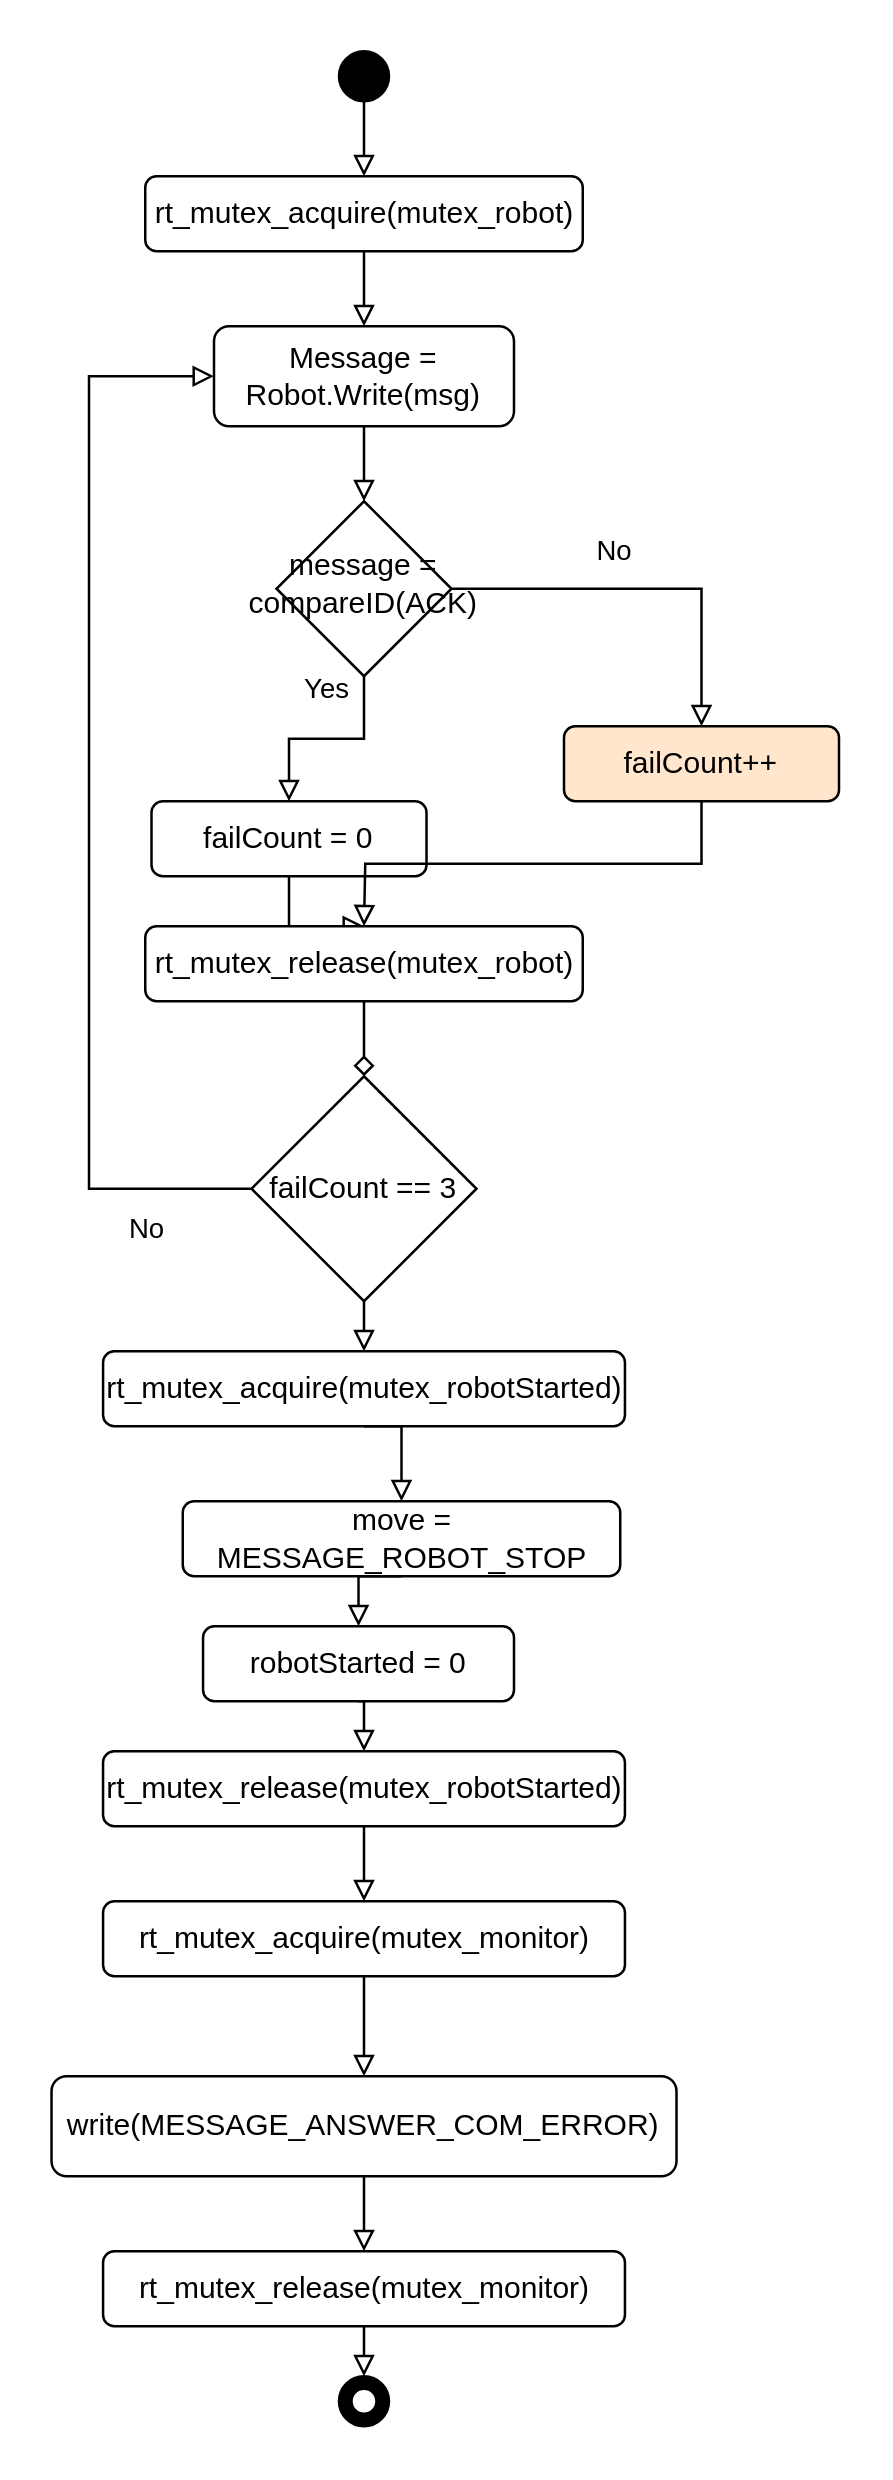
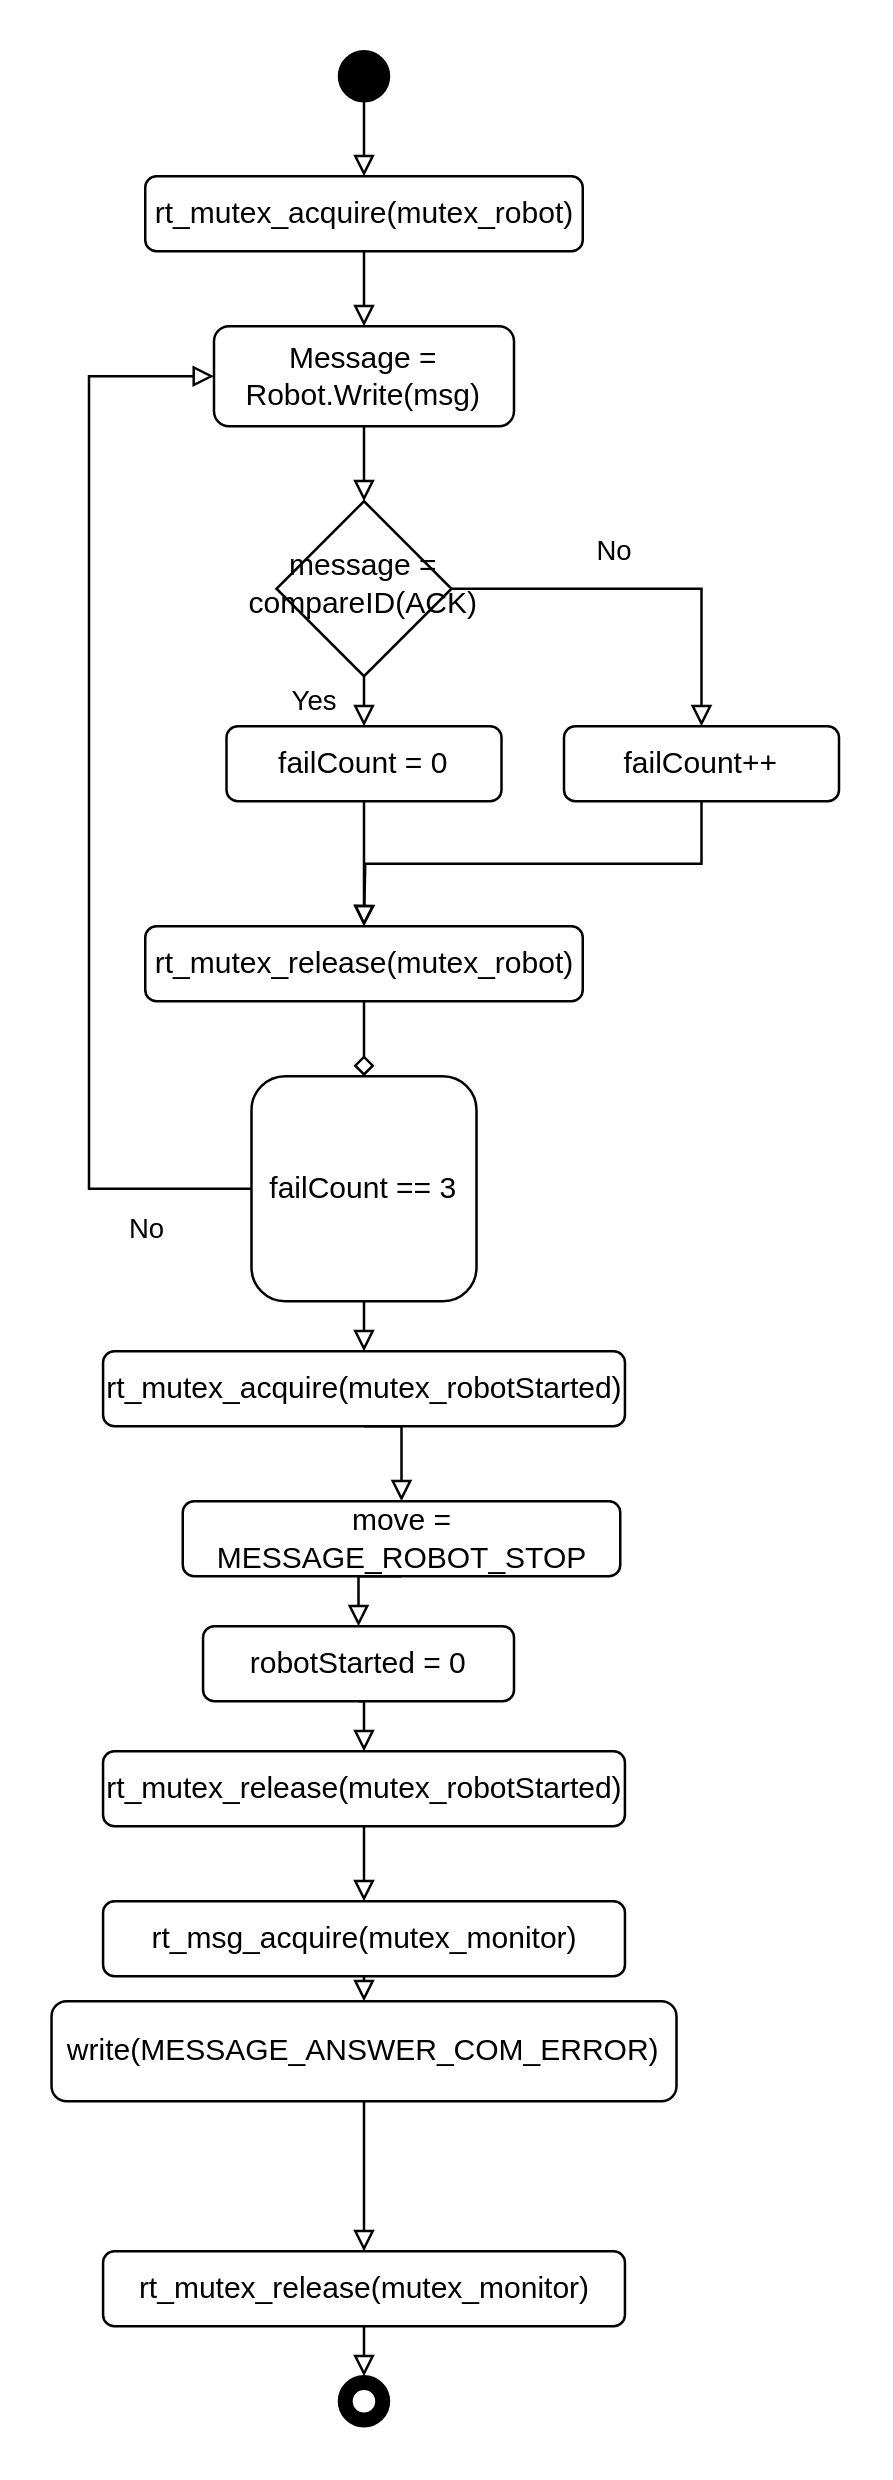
(701, 764) -> (701, 764)
(289, 839) -> (364, 764)
(364, 1189) -> (364, 1189)
(365, 1939) -> (365, 1939)
(364, 2126) -> (364, 2051)
